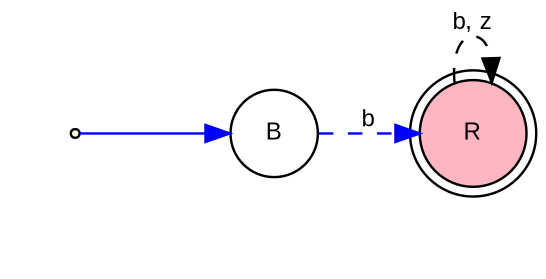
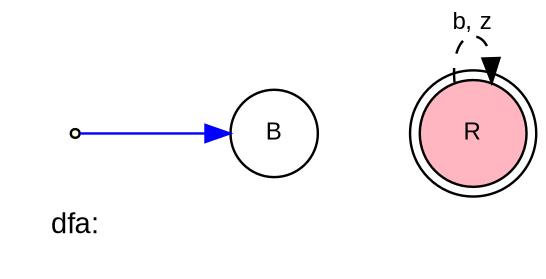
(357, 133) -> none
none -> (75, 226)
